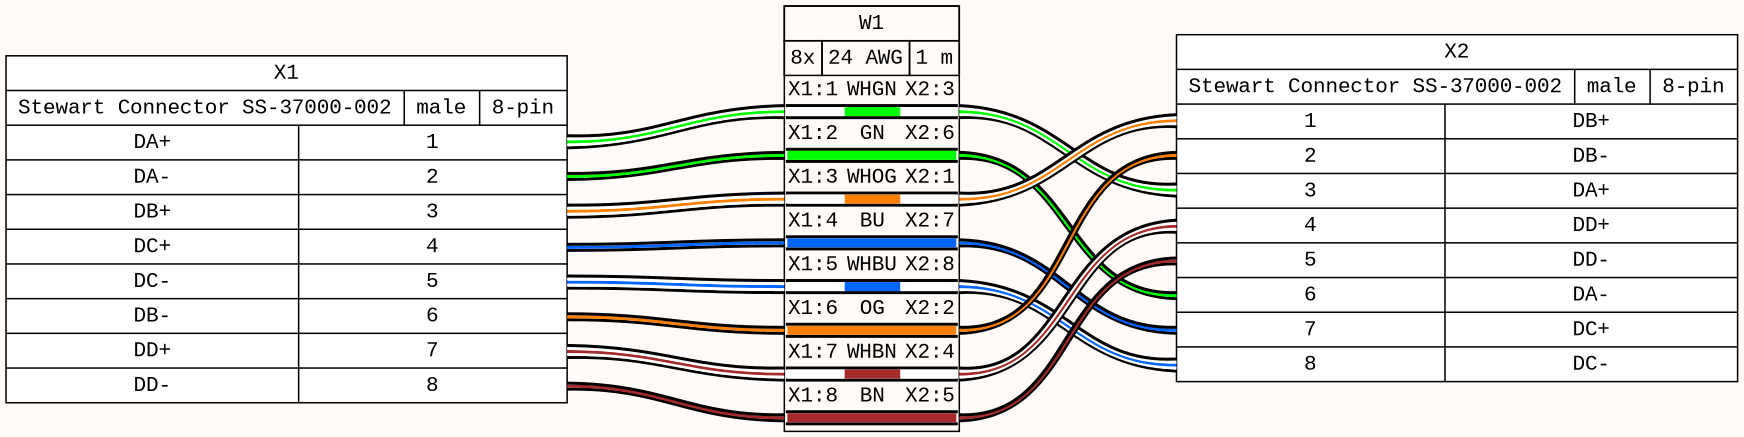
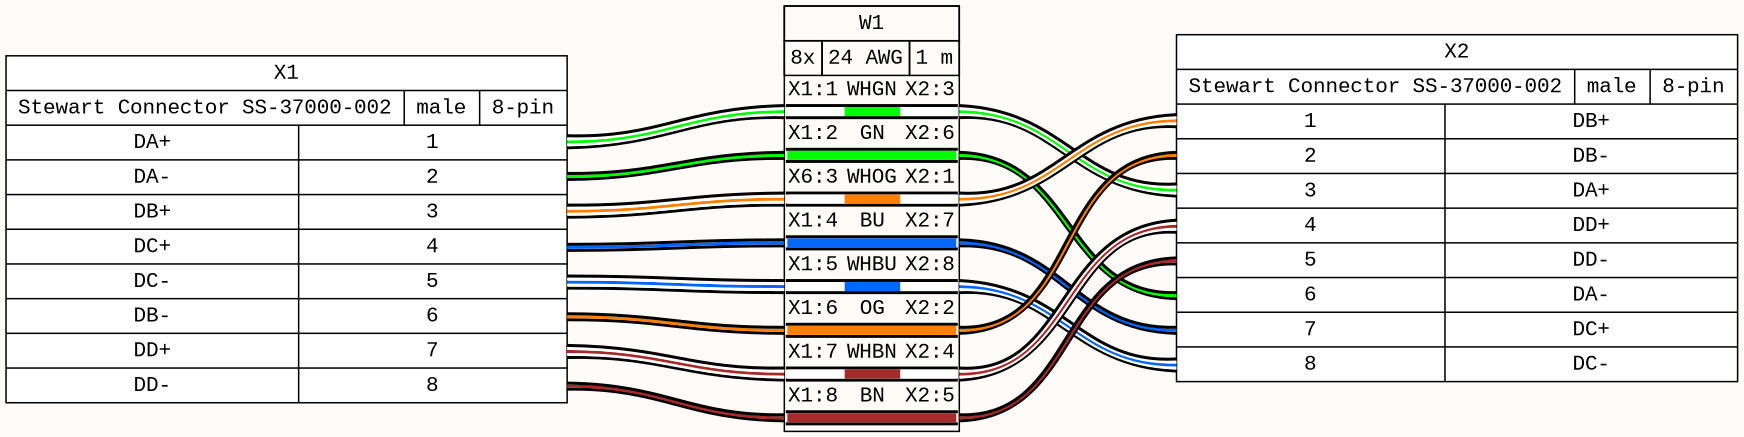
(814, 176) -> (814, 176)
